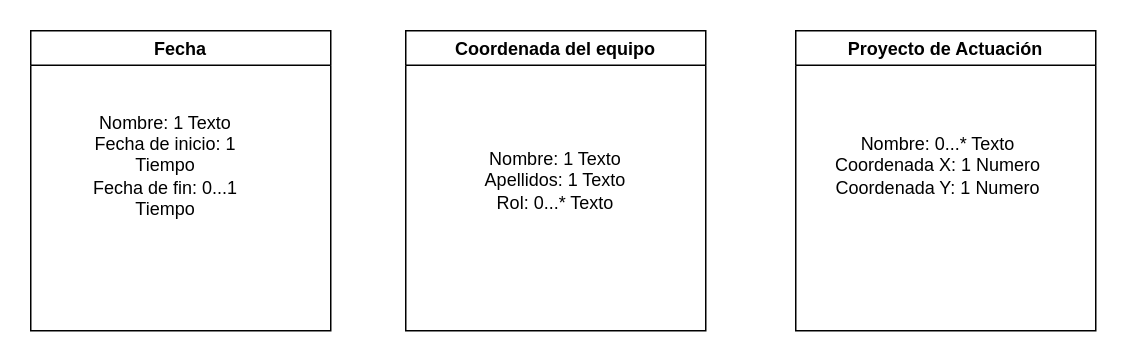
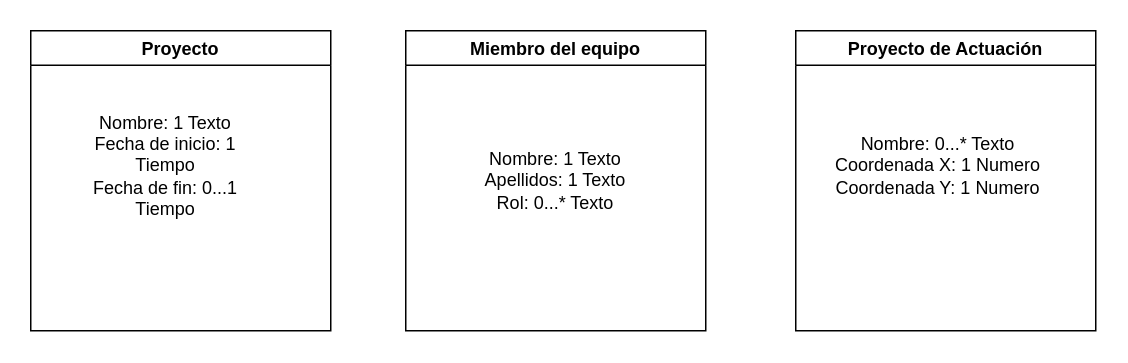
(180, 49) -> (180, 49)
(555, 49) -> (555, 49)
